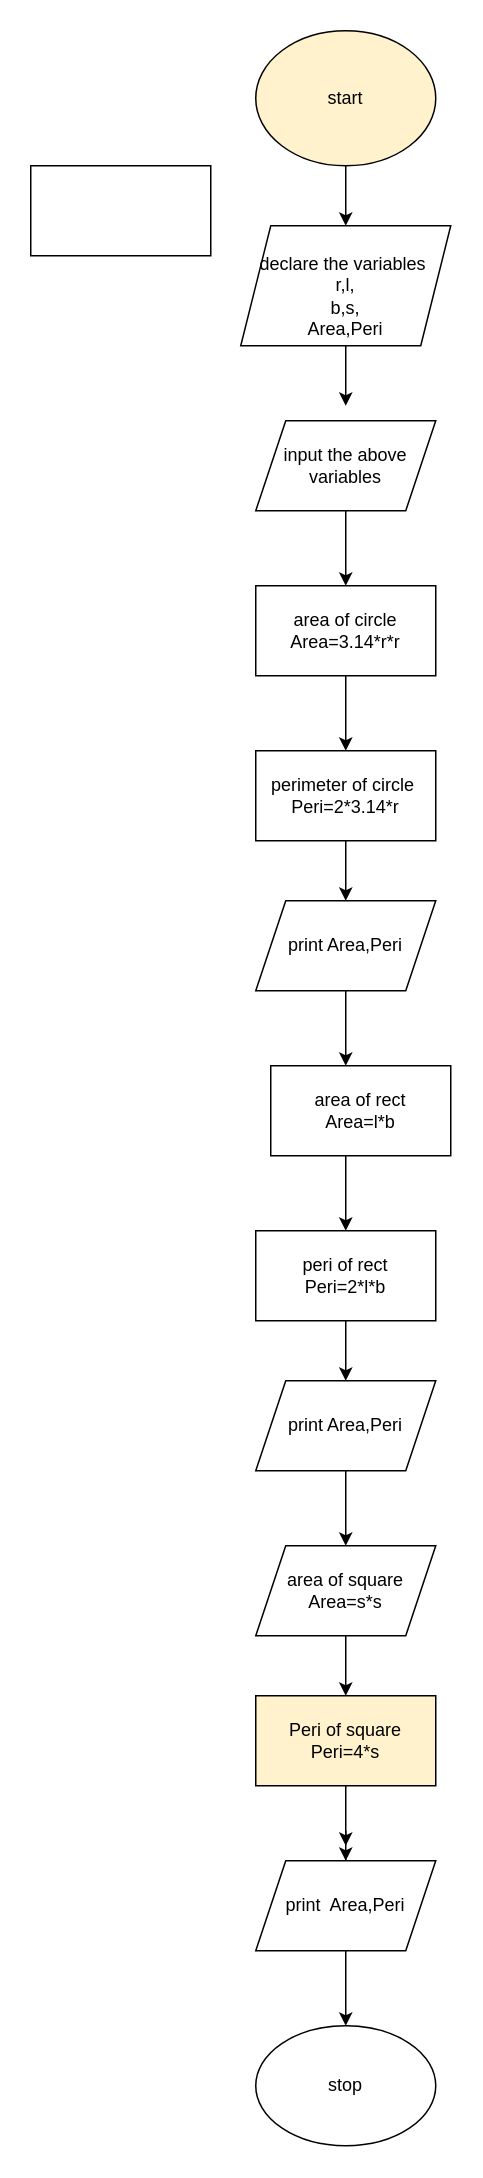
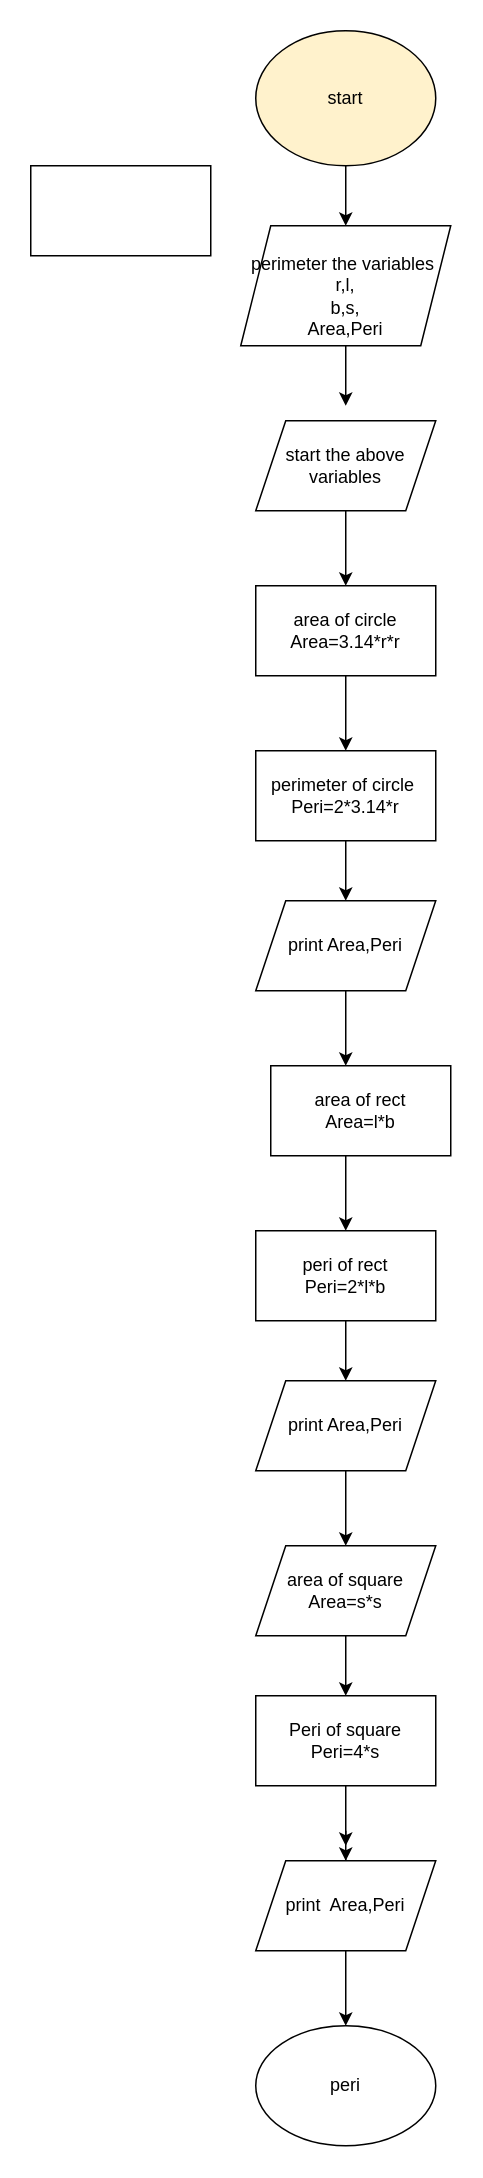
(346, 286) -> (346, 286)
(346, 466) -> (346, 466)
(346, 1741) -> (346, 1741)
(346, 2086) -> (346, 2086)
